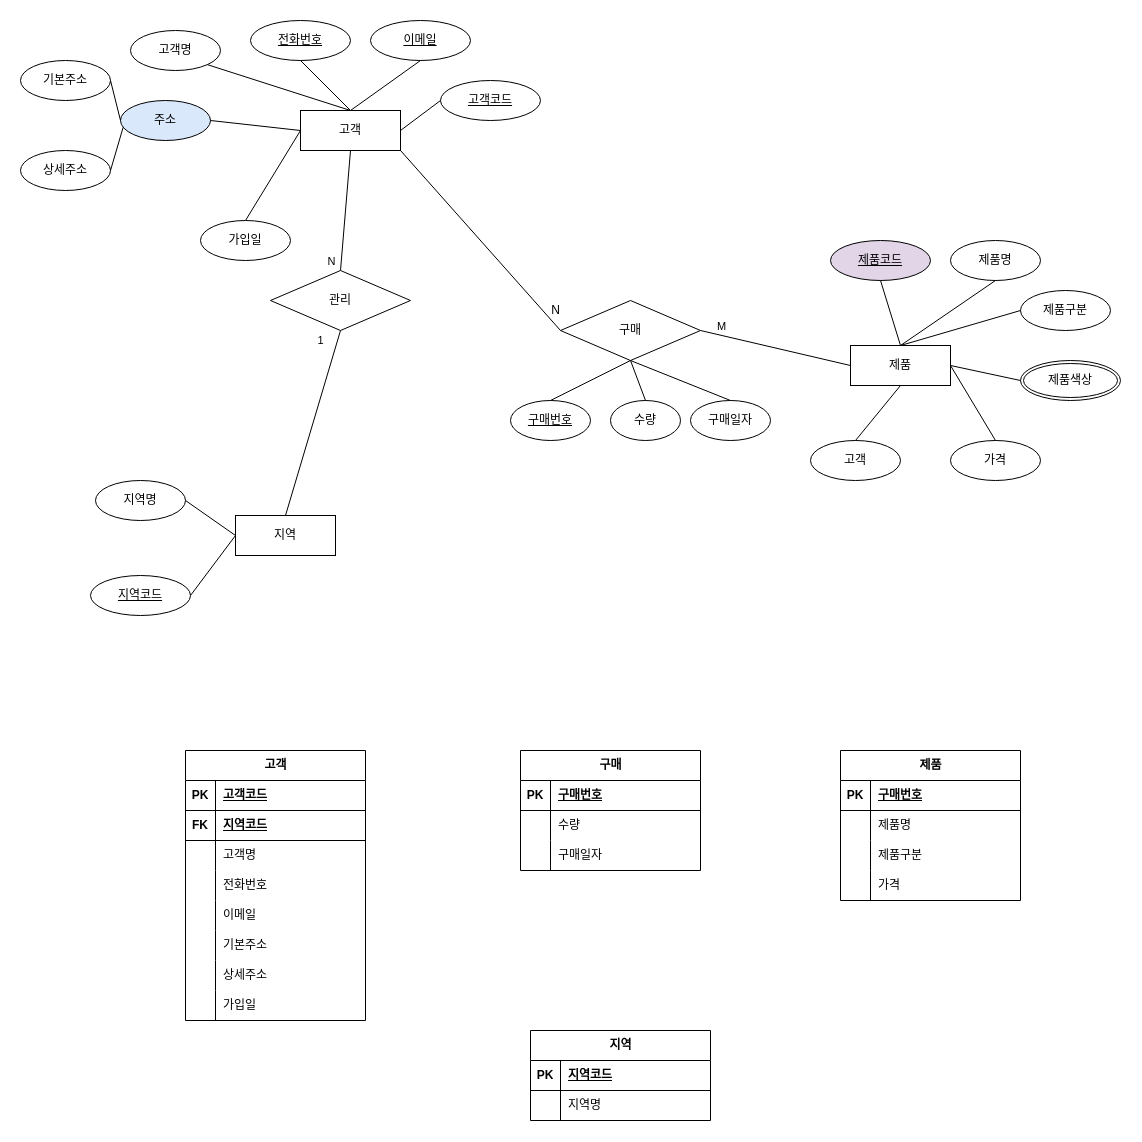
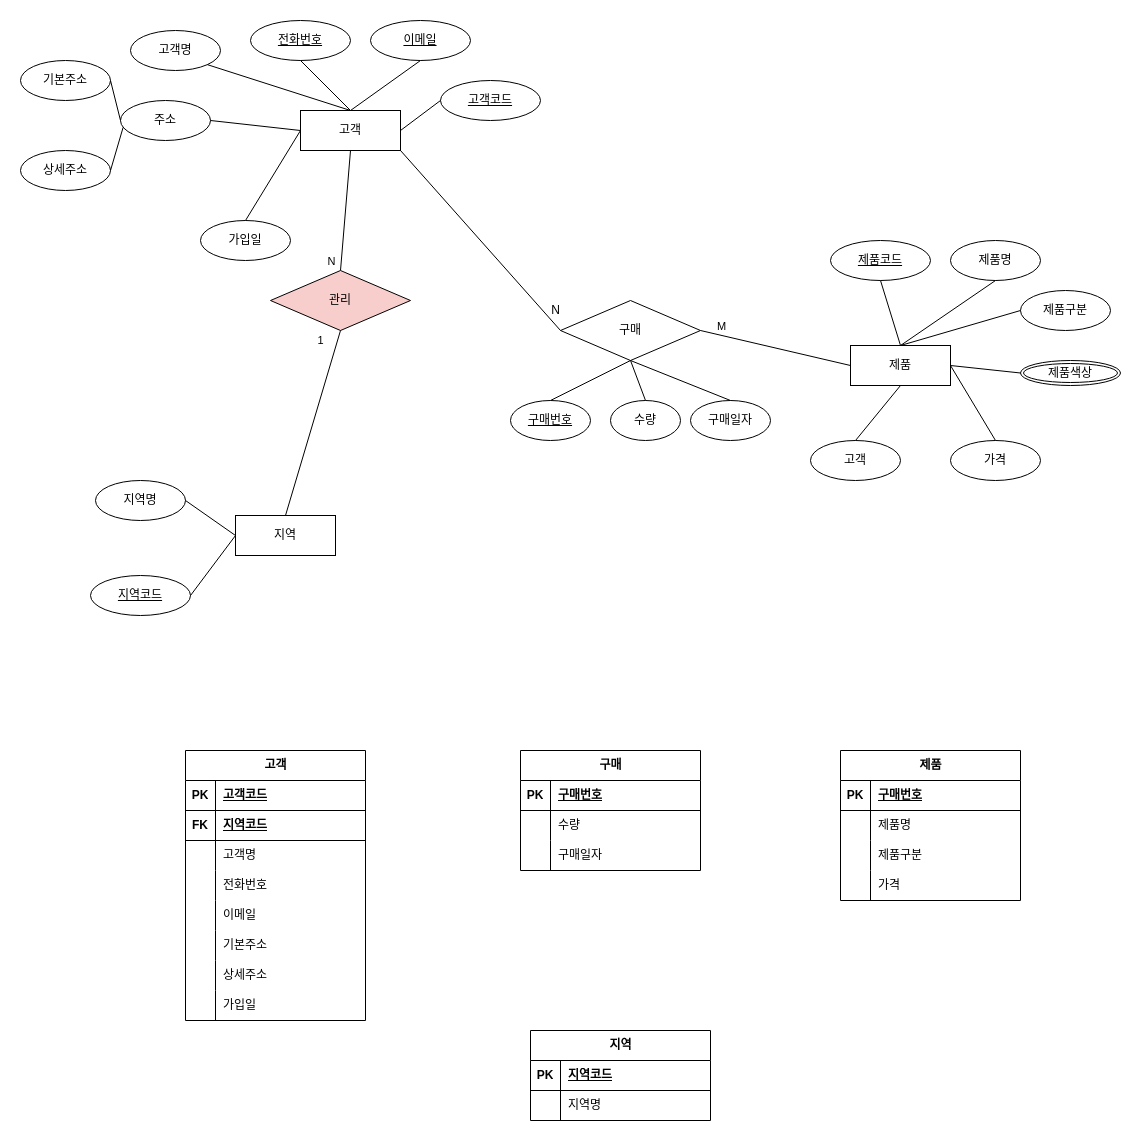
(166, 121) -> (166, 121)
(881, 261) -> (881, 261)
(341, 301) -> (341, 301)
(1071, 381) -> (1071, 373)
